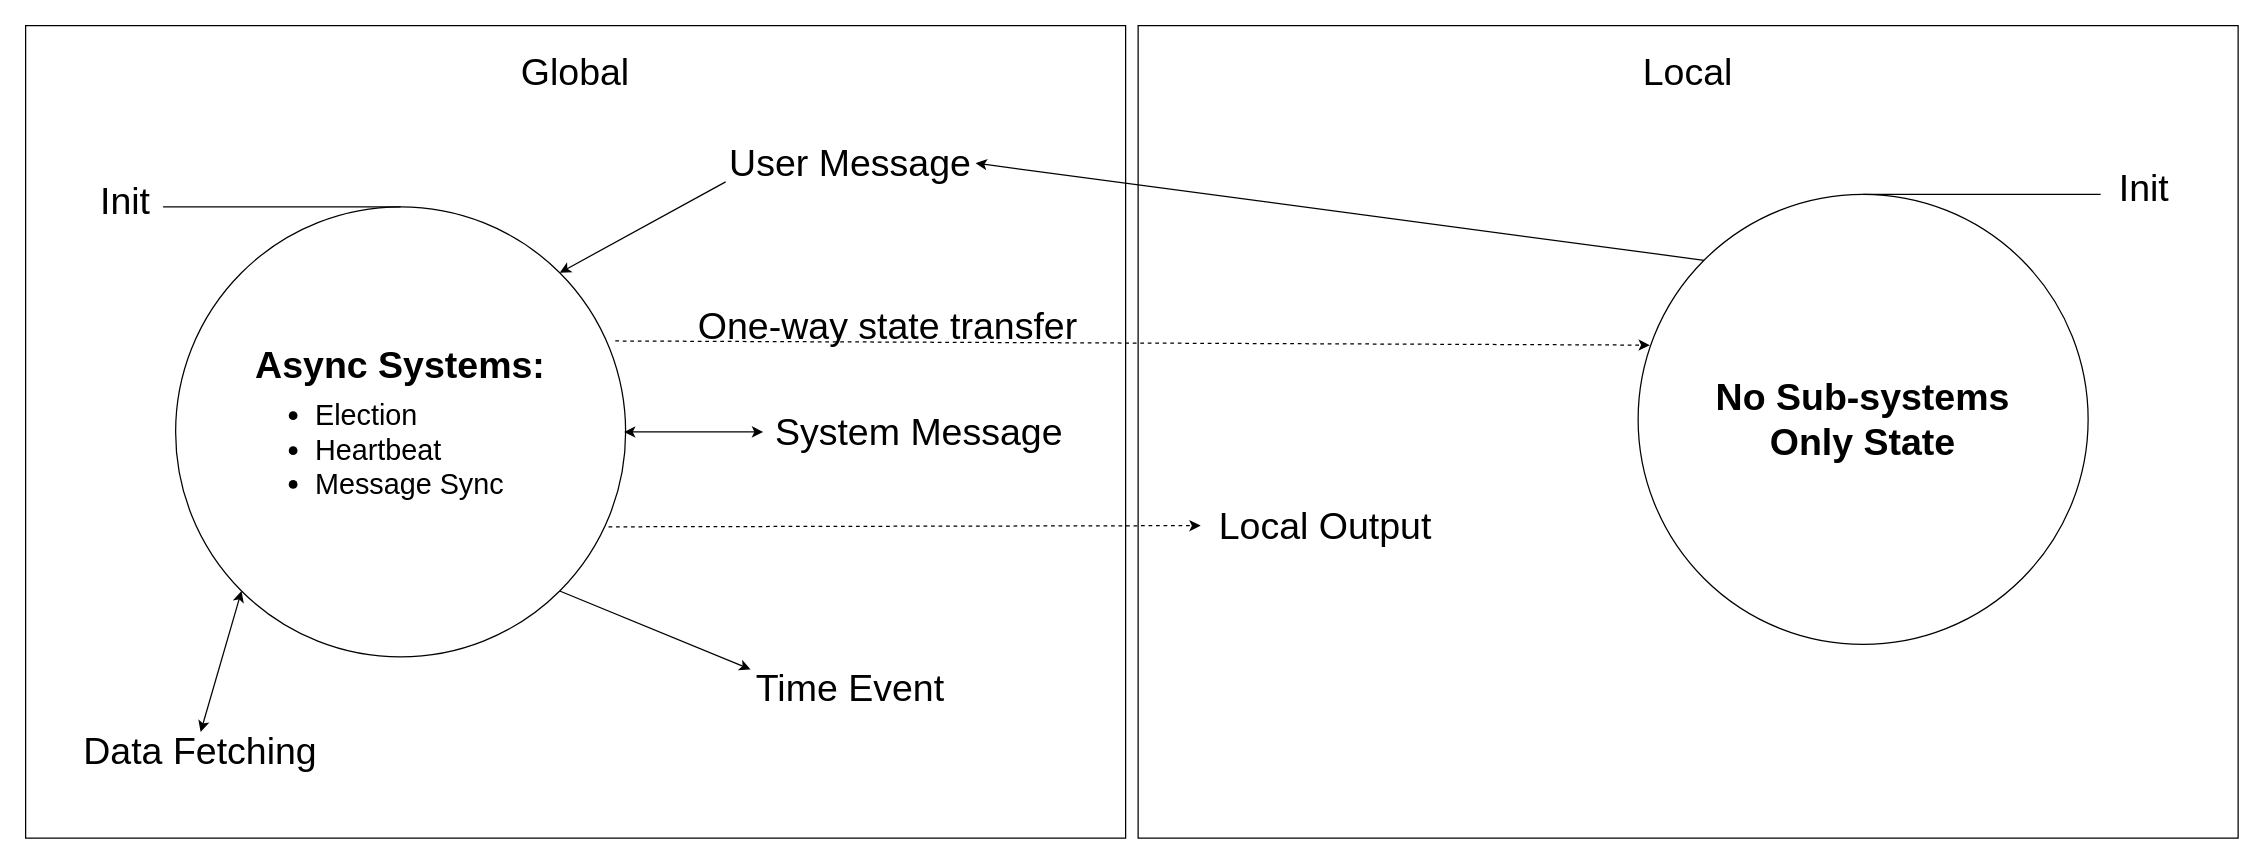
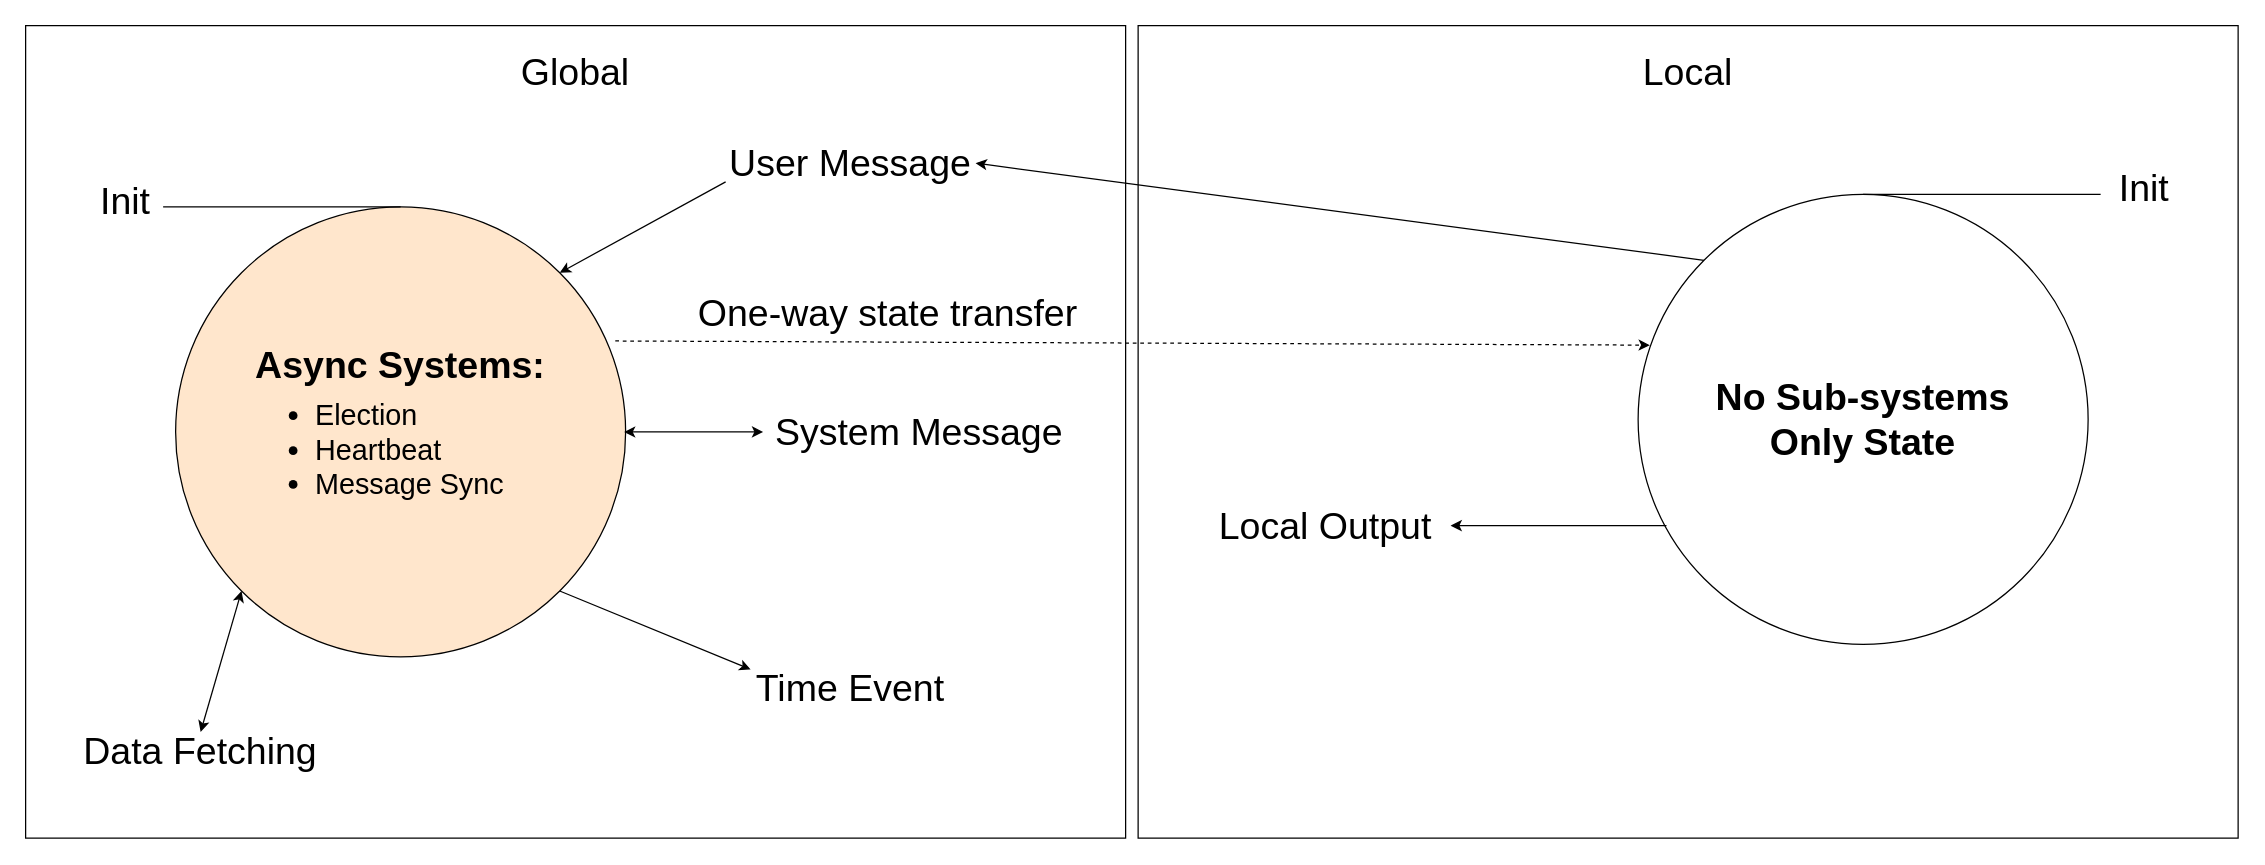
(888, 326) -> (888, 313)
(401, 432) -> (401, 432)
(901, 526) -> none
none -> (1563, 526)
